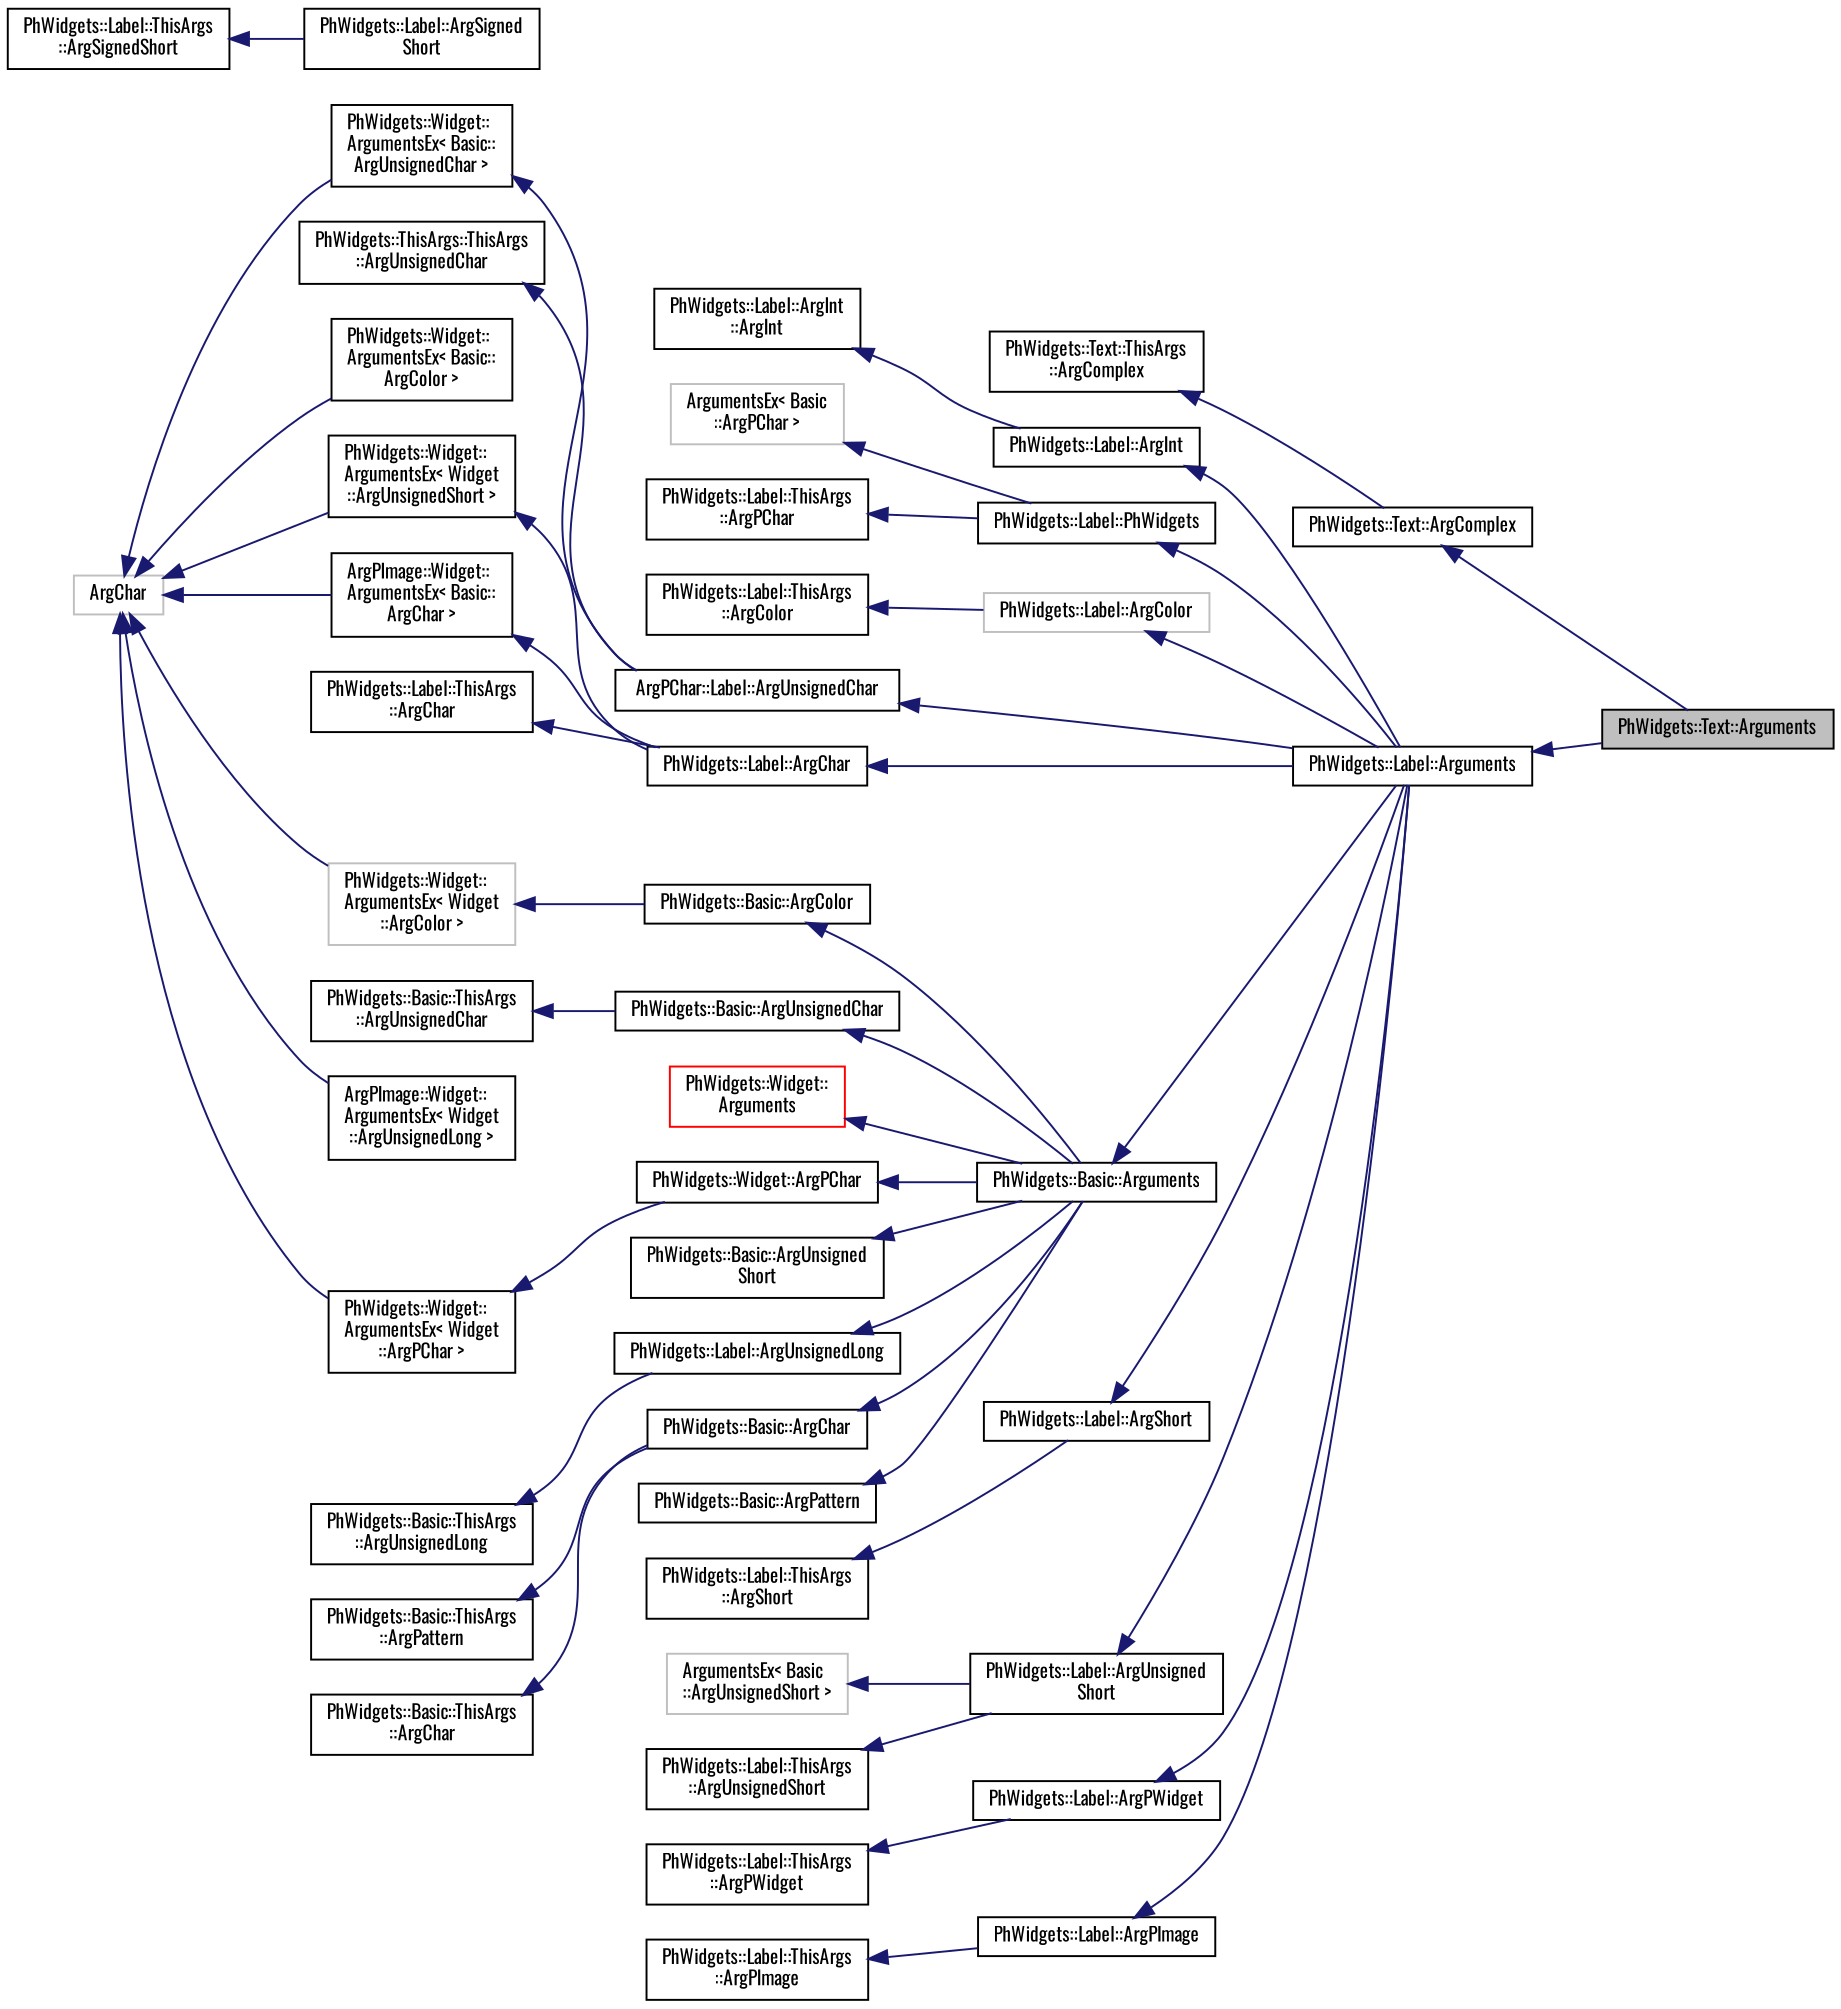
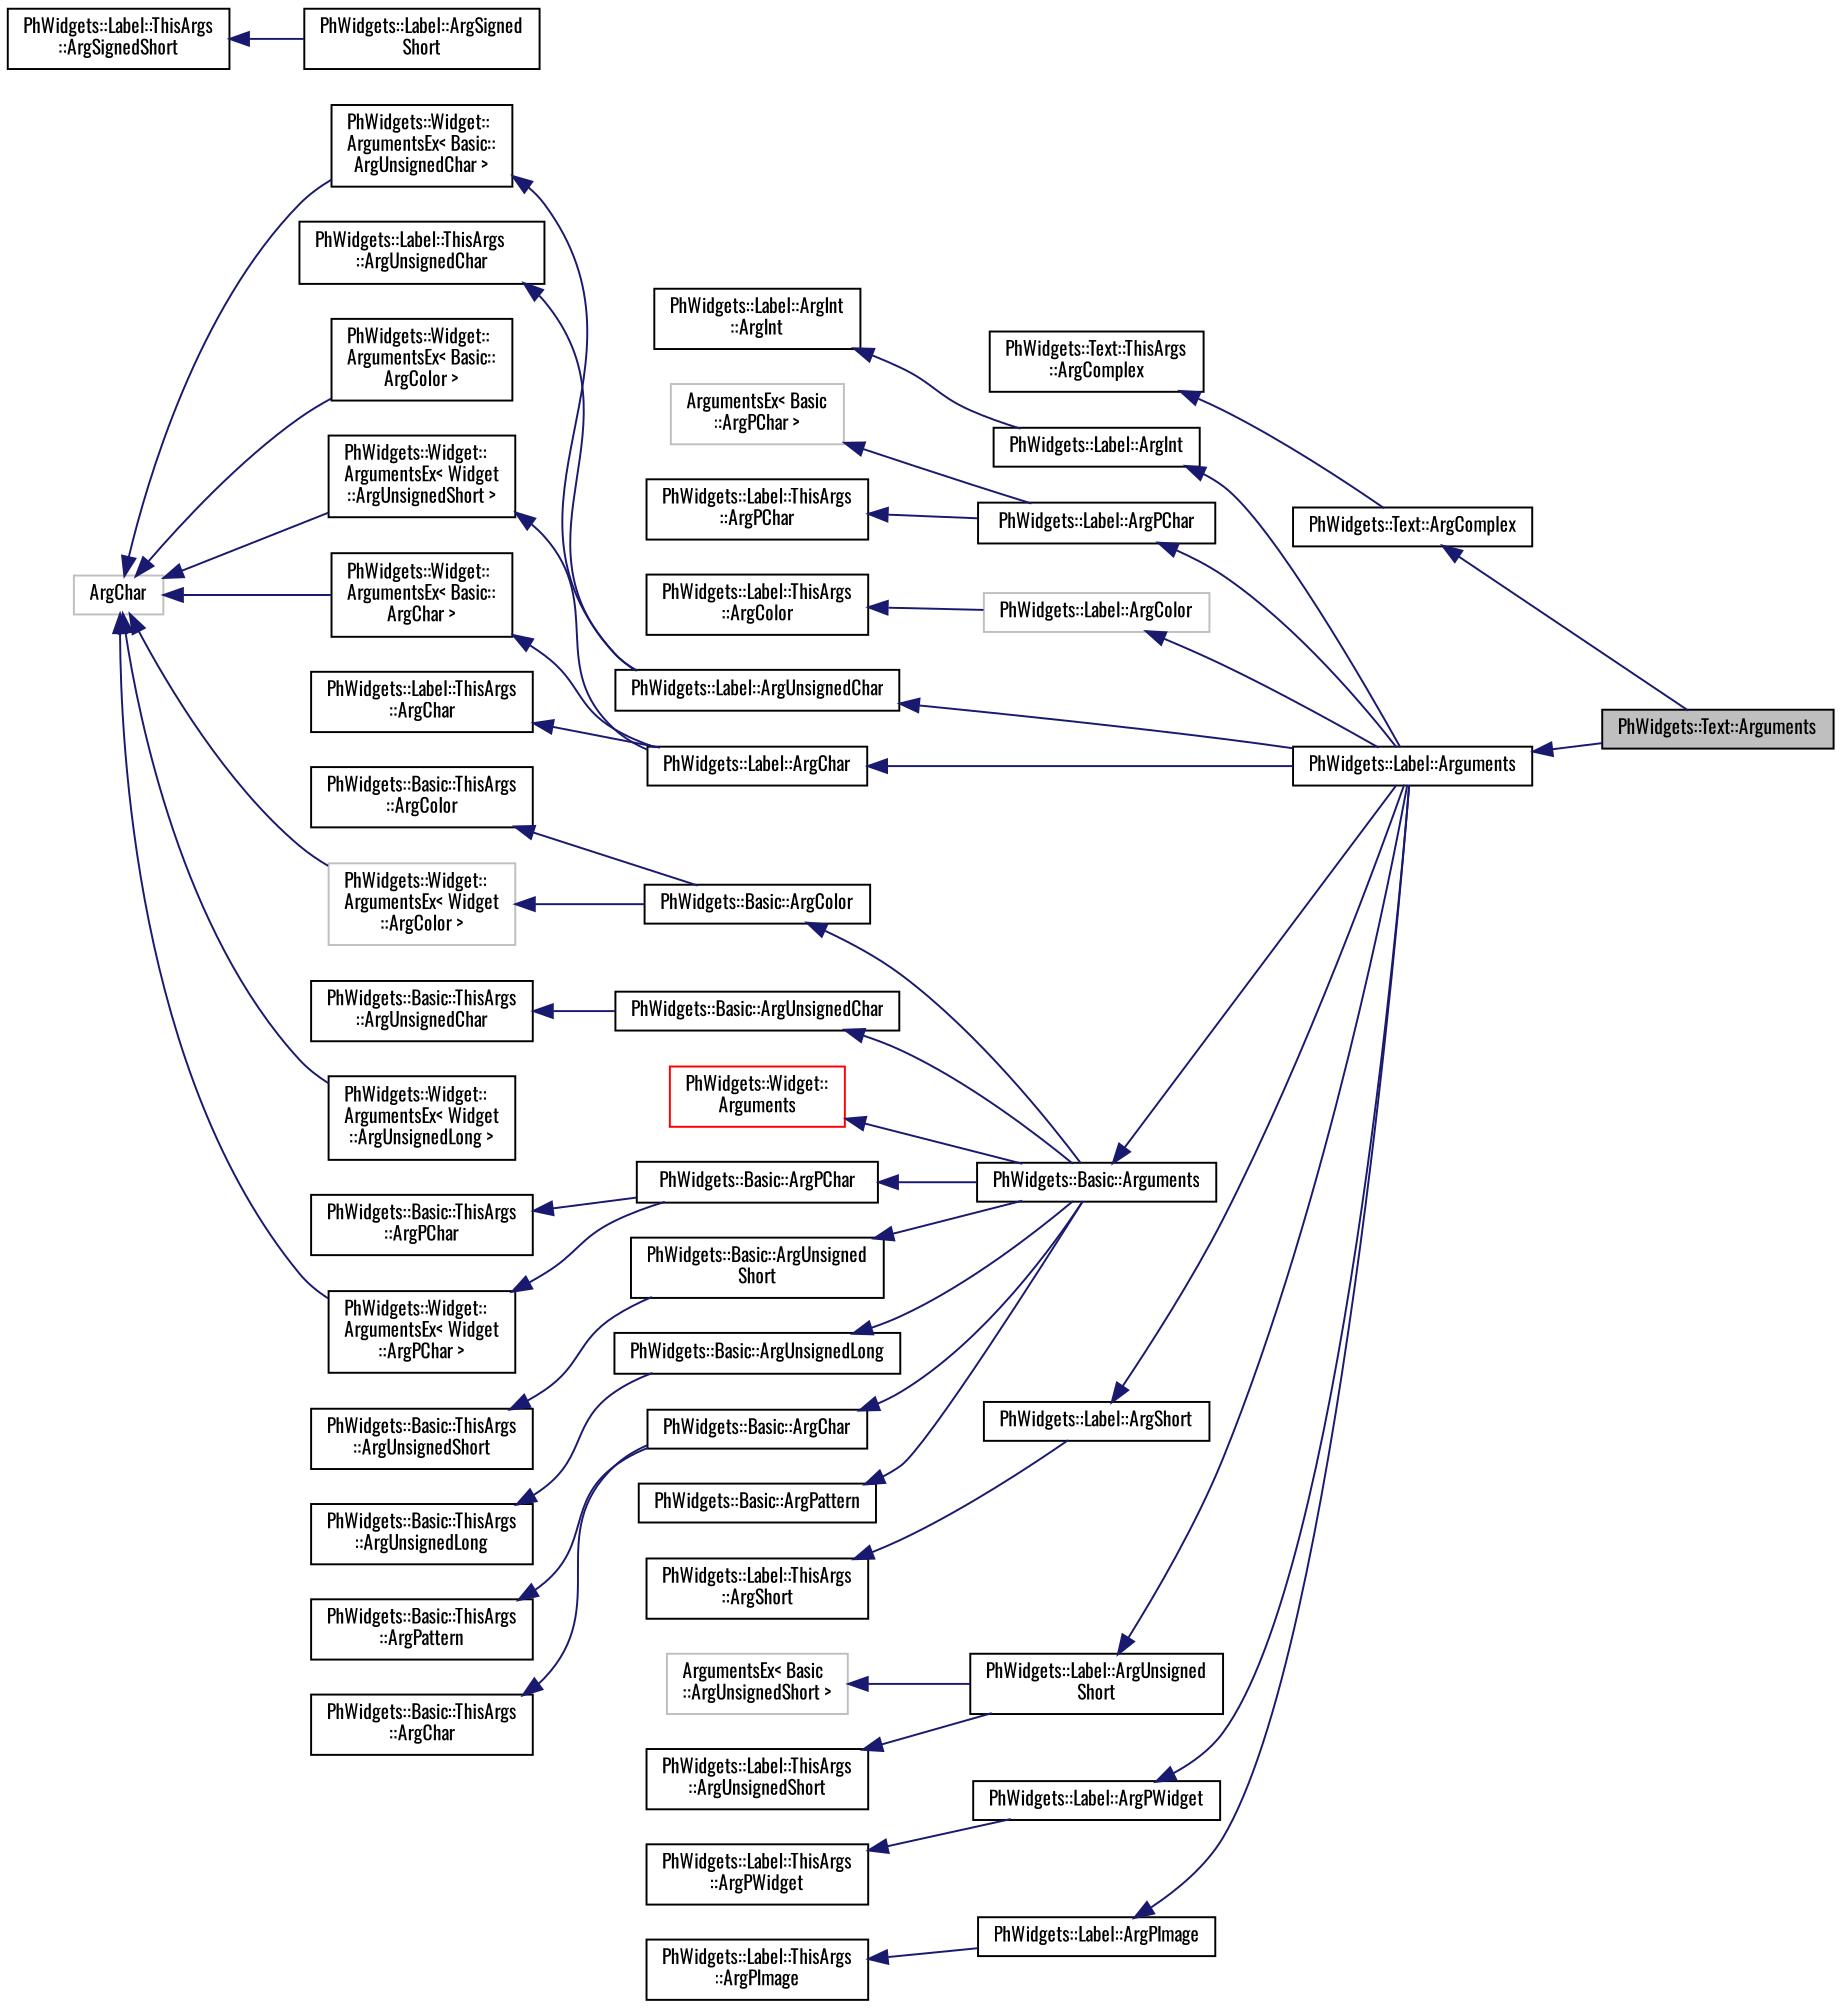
(422, 253) -> (422, 253)
(1097, 523) -> (1097, 523)
(422, 595) -> (422, 595)
(757, 690) -> (757, 690)
none -> (422, 797)
(422, 1118) -> (422, 1118)
(757, 1182) -> (757, 1182)
none -> (422, 1225)
(757, 1353) -> (757, 1353)
none -> (422, 1439)
